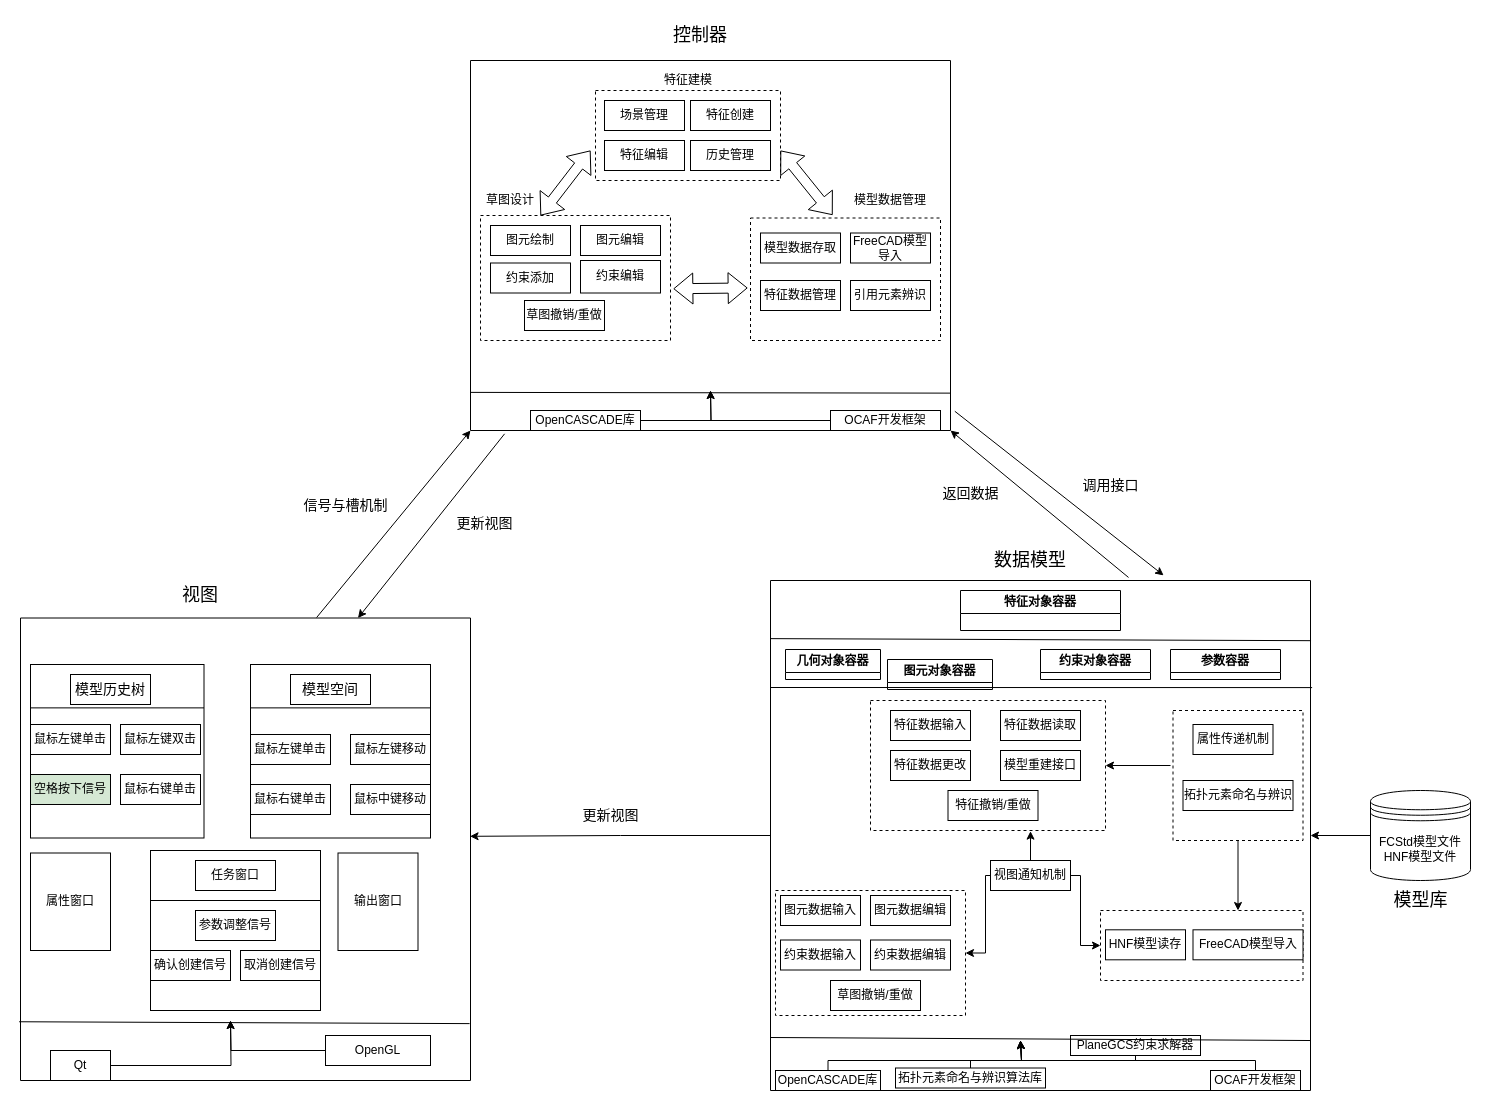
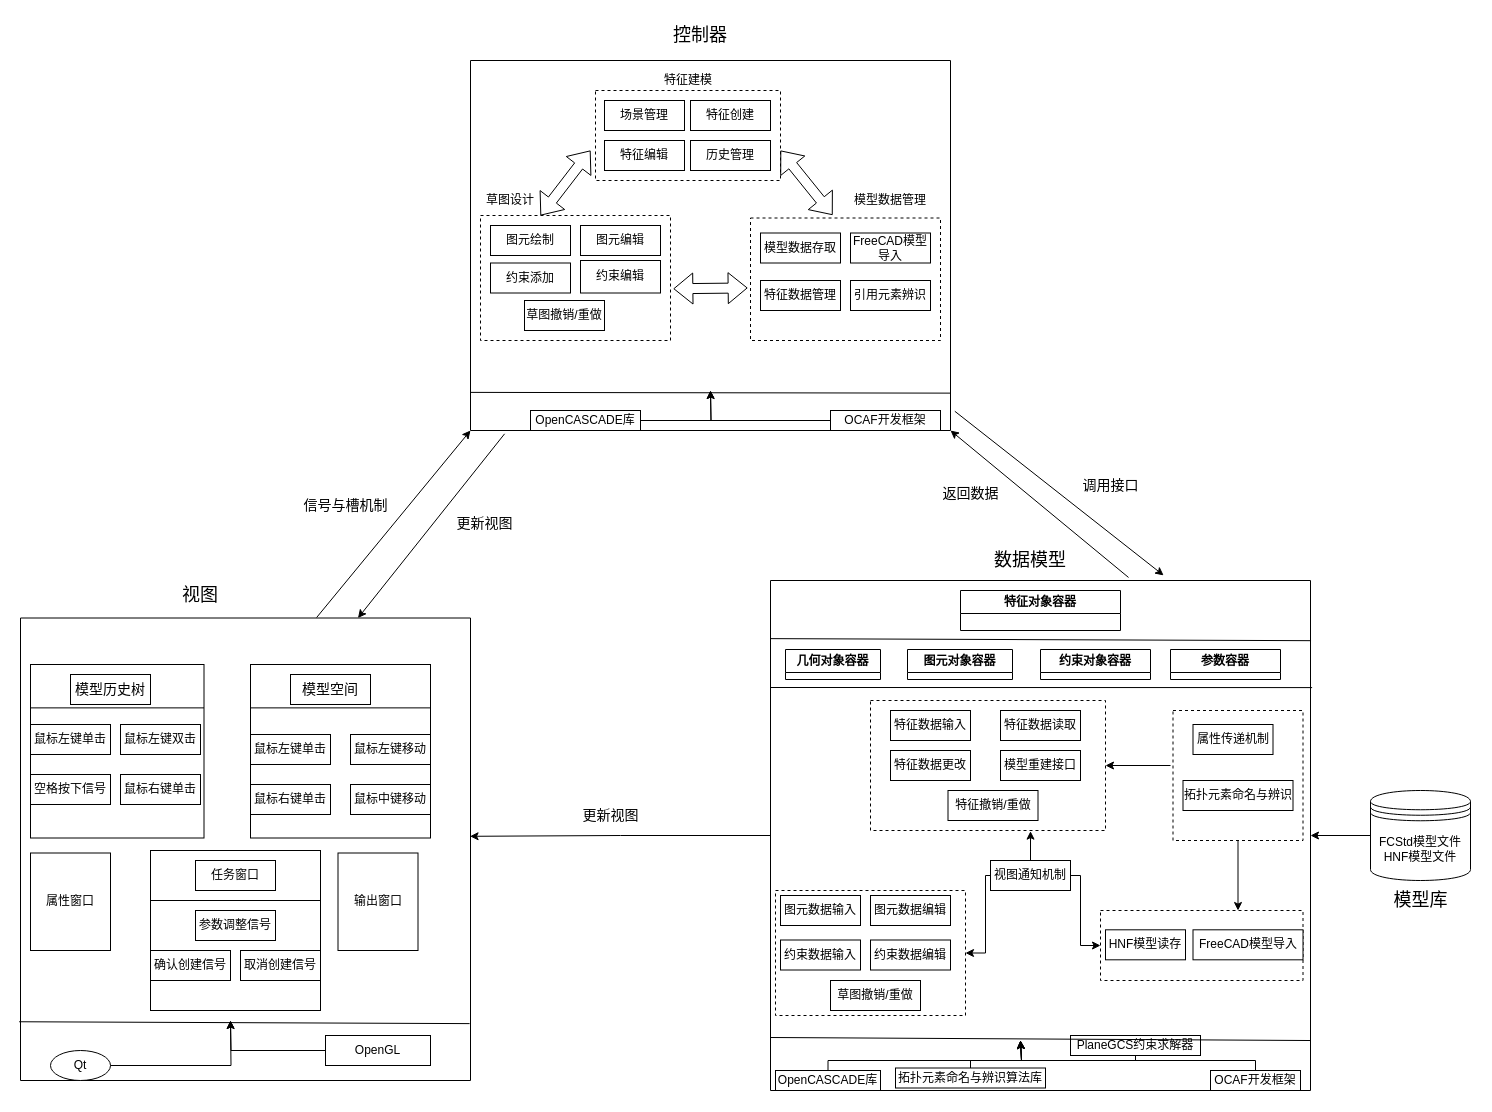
(940, 675) -> (960, 665)
(71, 790) -> (71, 790)
(81, 1066) -> (81, 1066)
